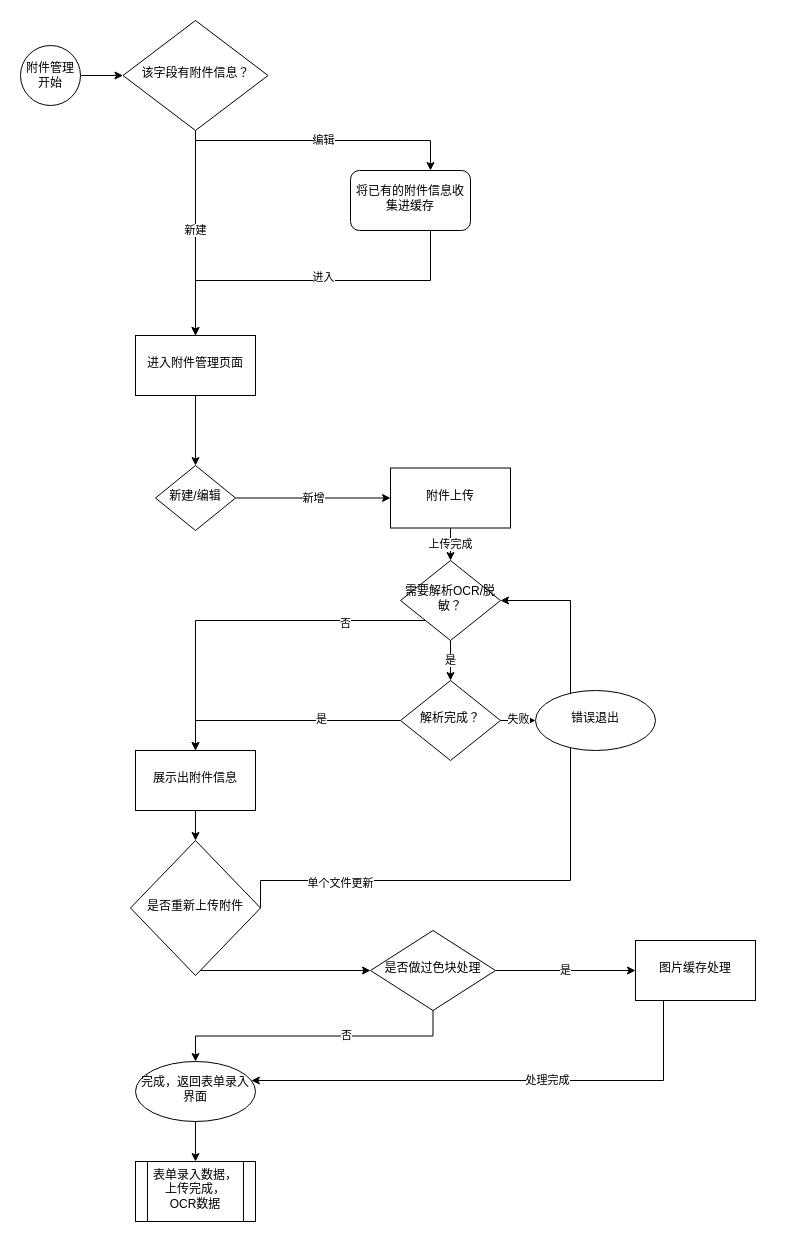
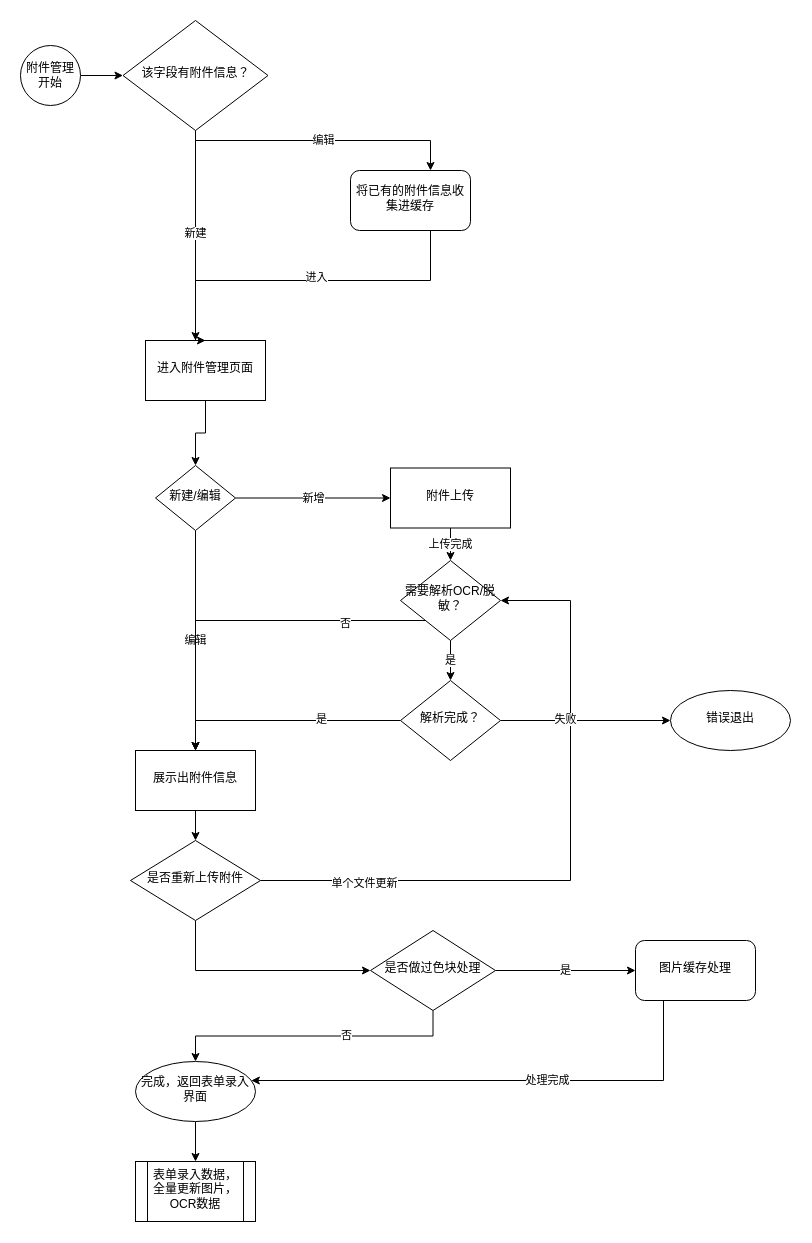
(196, 366) -> (206, 371)
none -> (196, 574)
(596, 721) -> (731, 721)
(196, 908) -> (196, 881)
(696, 971) -> (696, 971)
(196, 1190) -> (196, 1190)
